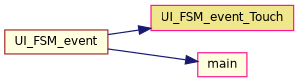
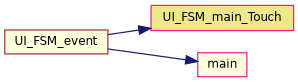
(222, 18) -> (222, 18)
